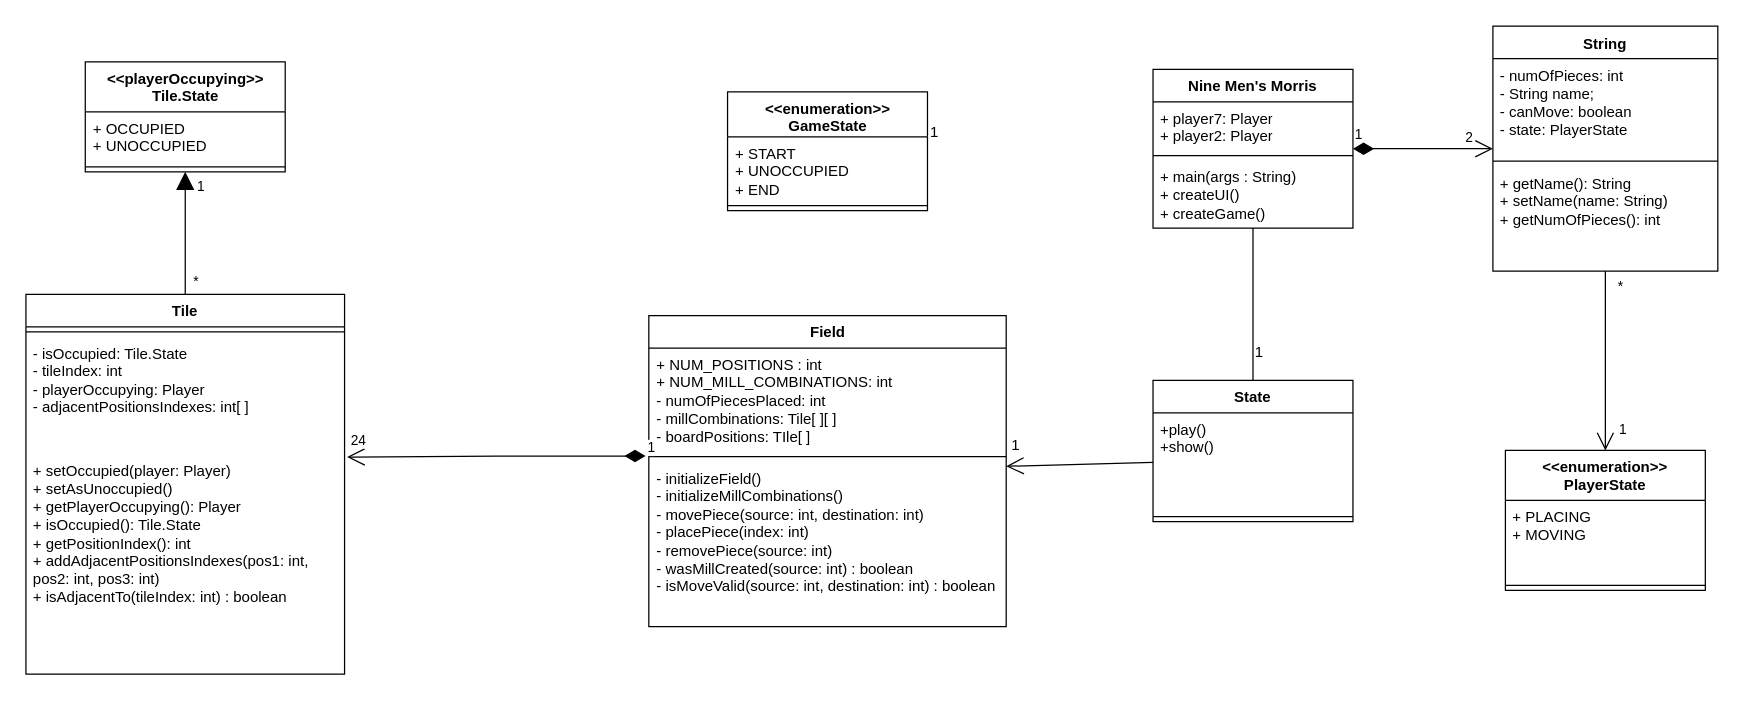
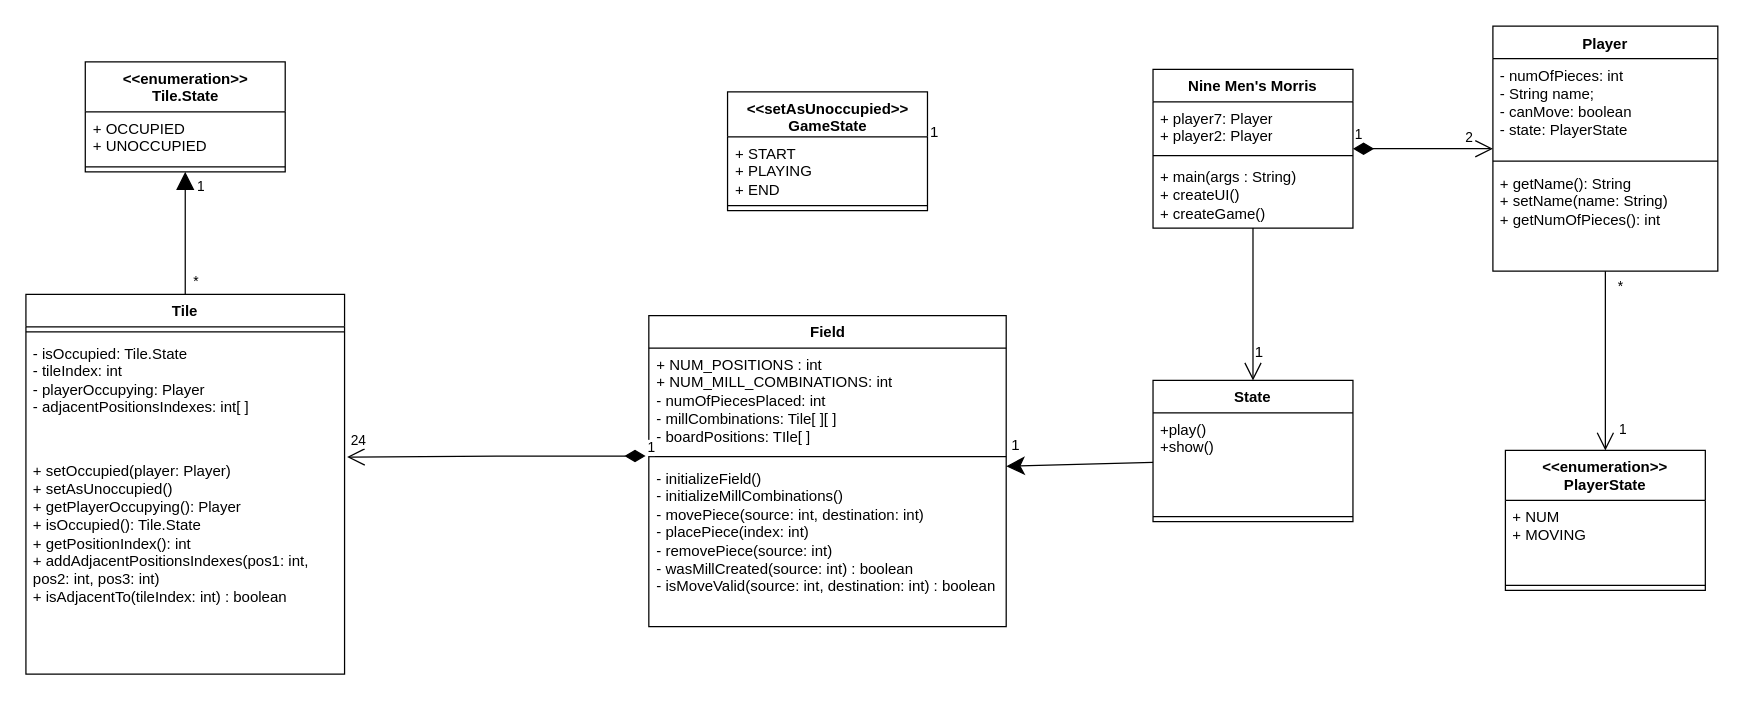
(1606, 45) -> (1606, 45)
(186, 89) -> (186, 89)
(828, 119) -> (828, 119)
(784, 173) -> (771, 173)
(1253, 375) -> (1253, 374)
(1017, 466) -> (1022, 466)
(1549, 527) -> (1545, 527)
